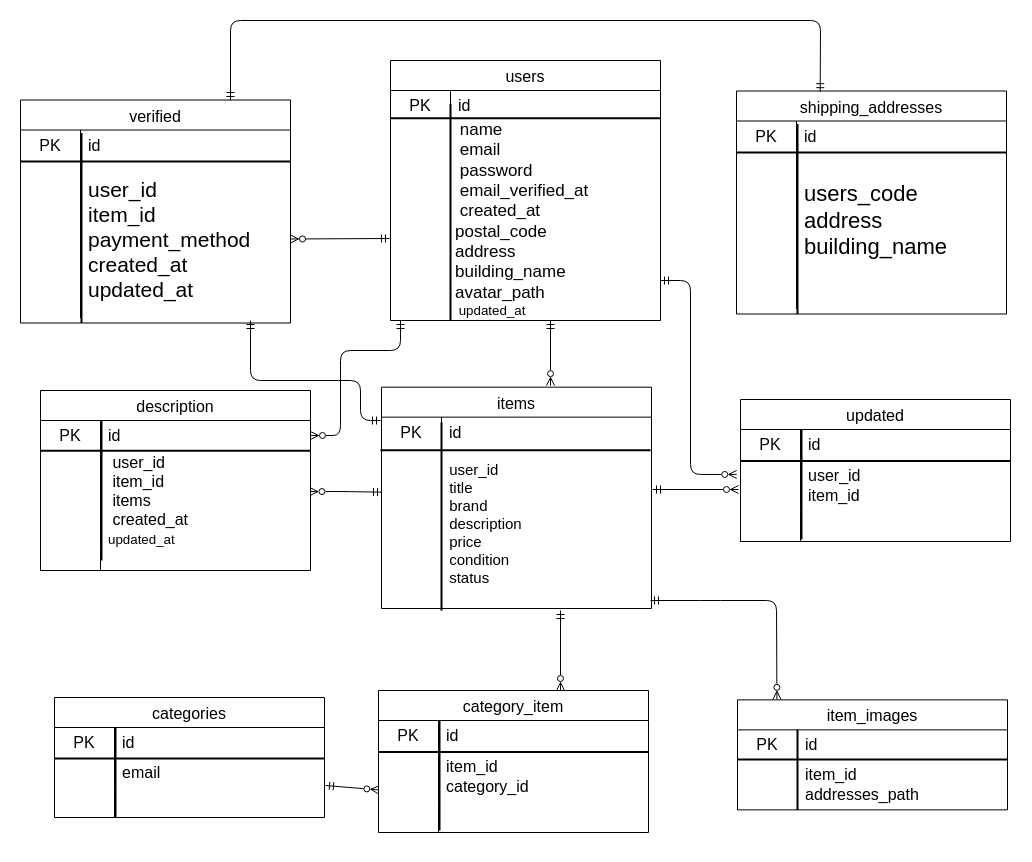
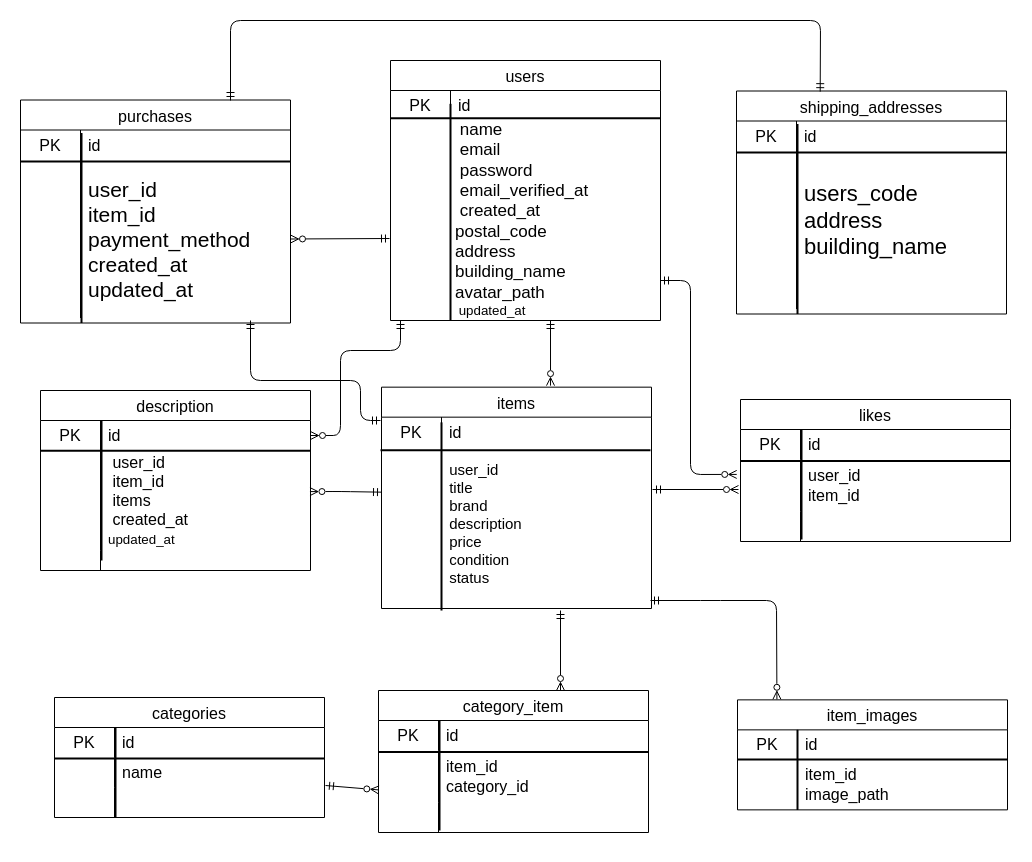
(155, 116) -> (155, 116)
(875, 416) -> (875, 416)
(141, 773) -> (140, 773)
(868, 785) -> (848, 785)
